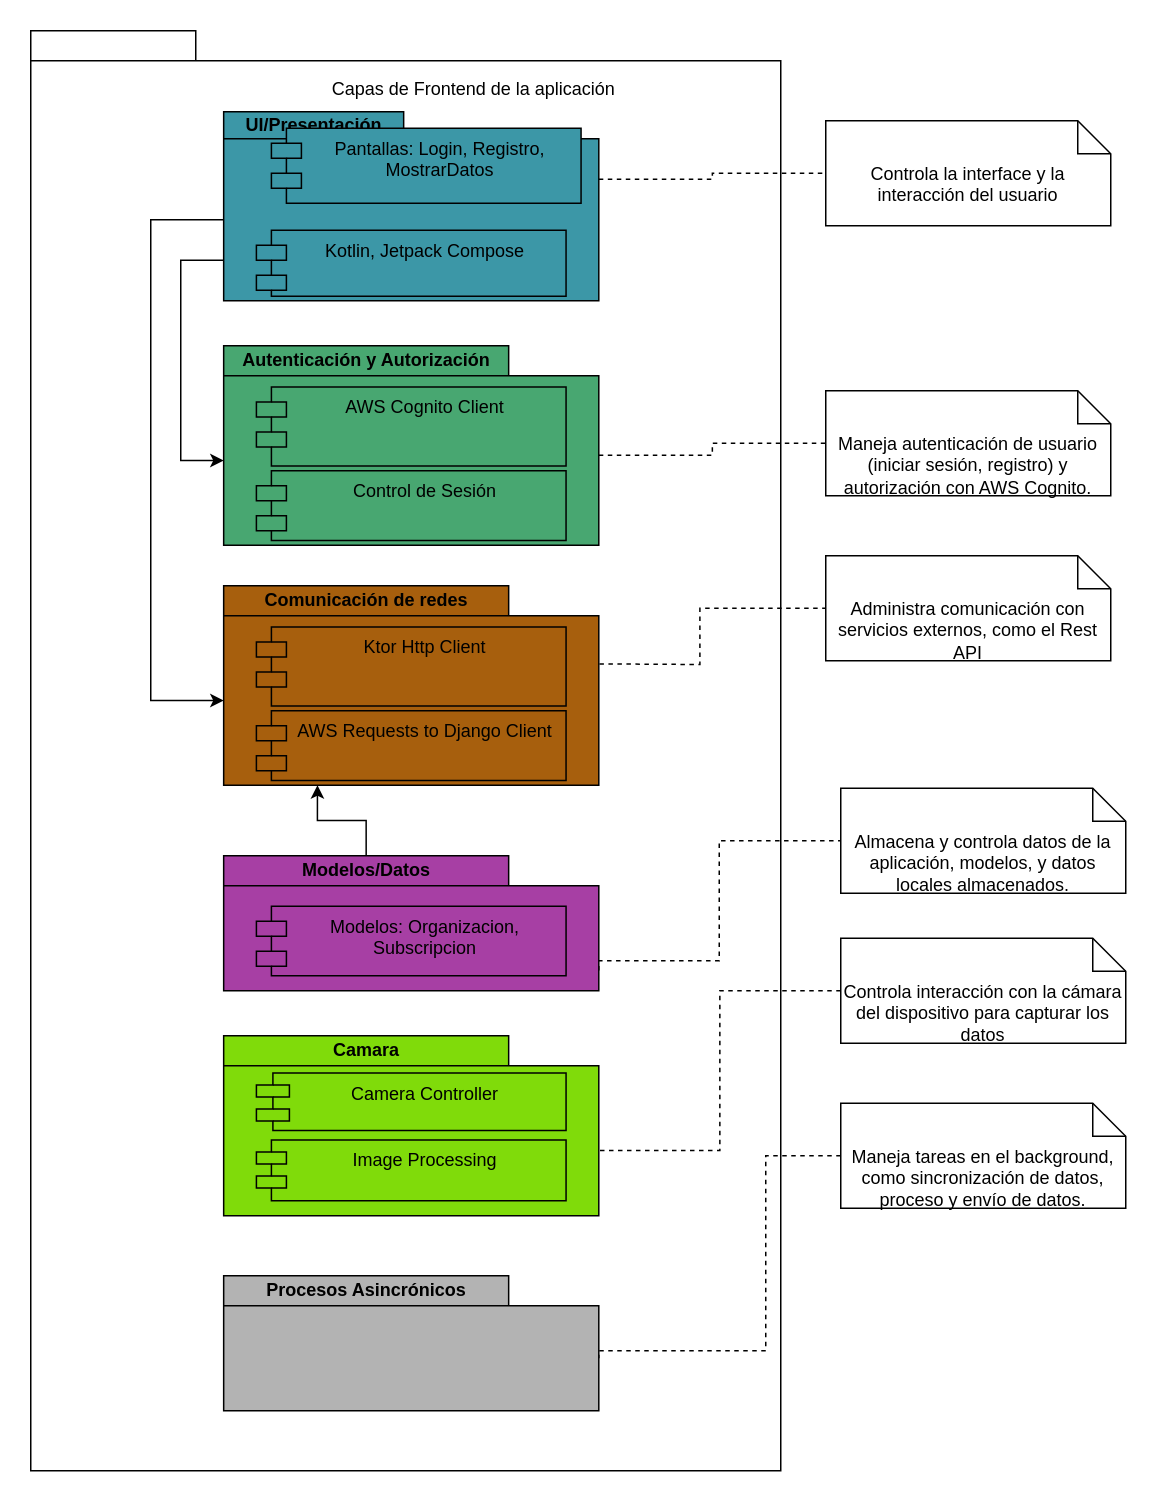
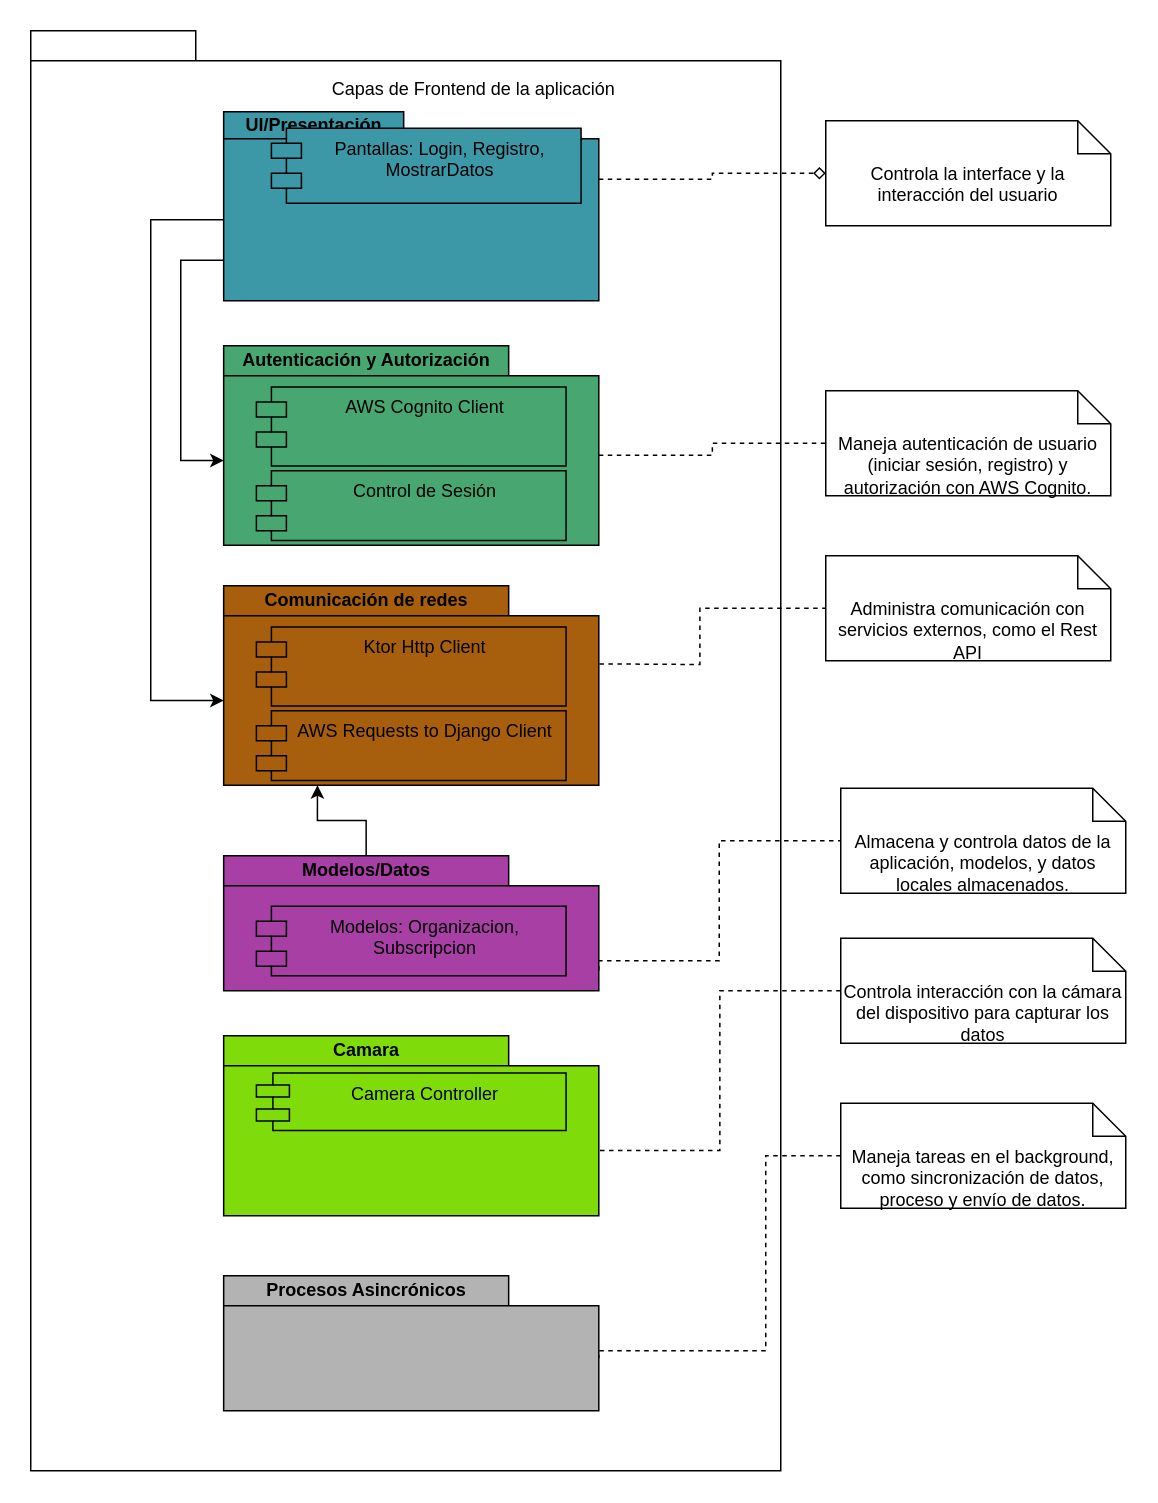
(819, 173) -> (813, 173)
(411, 263) -> none
(411, 1170) -> none
